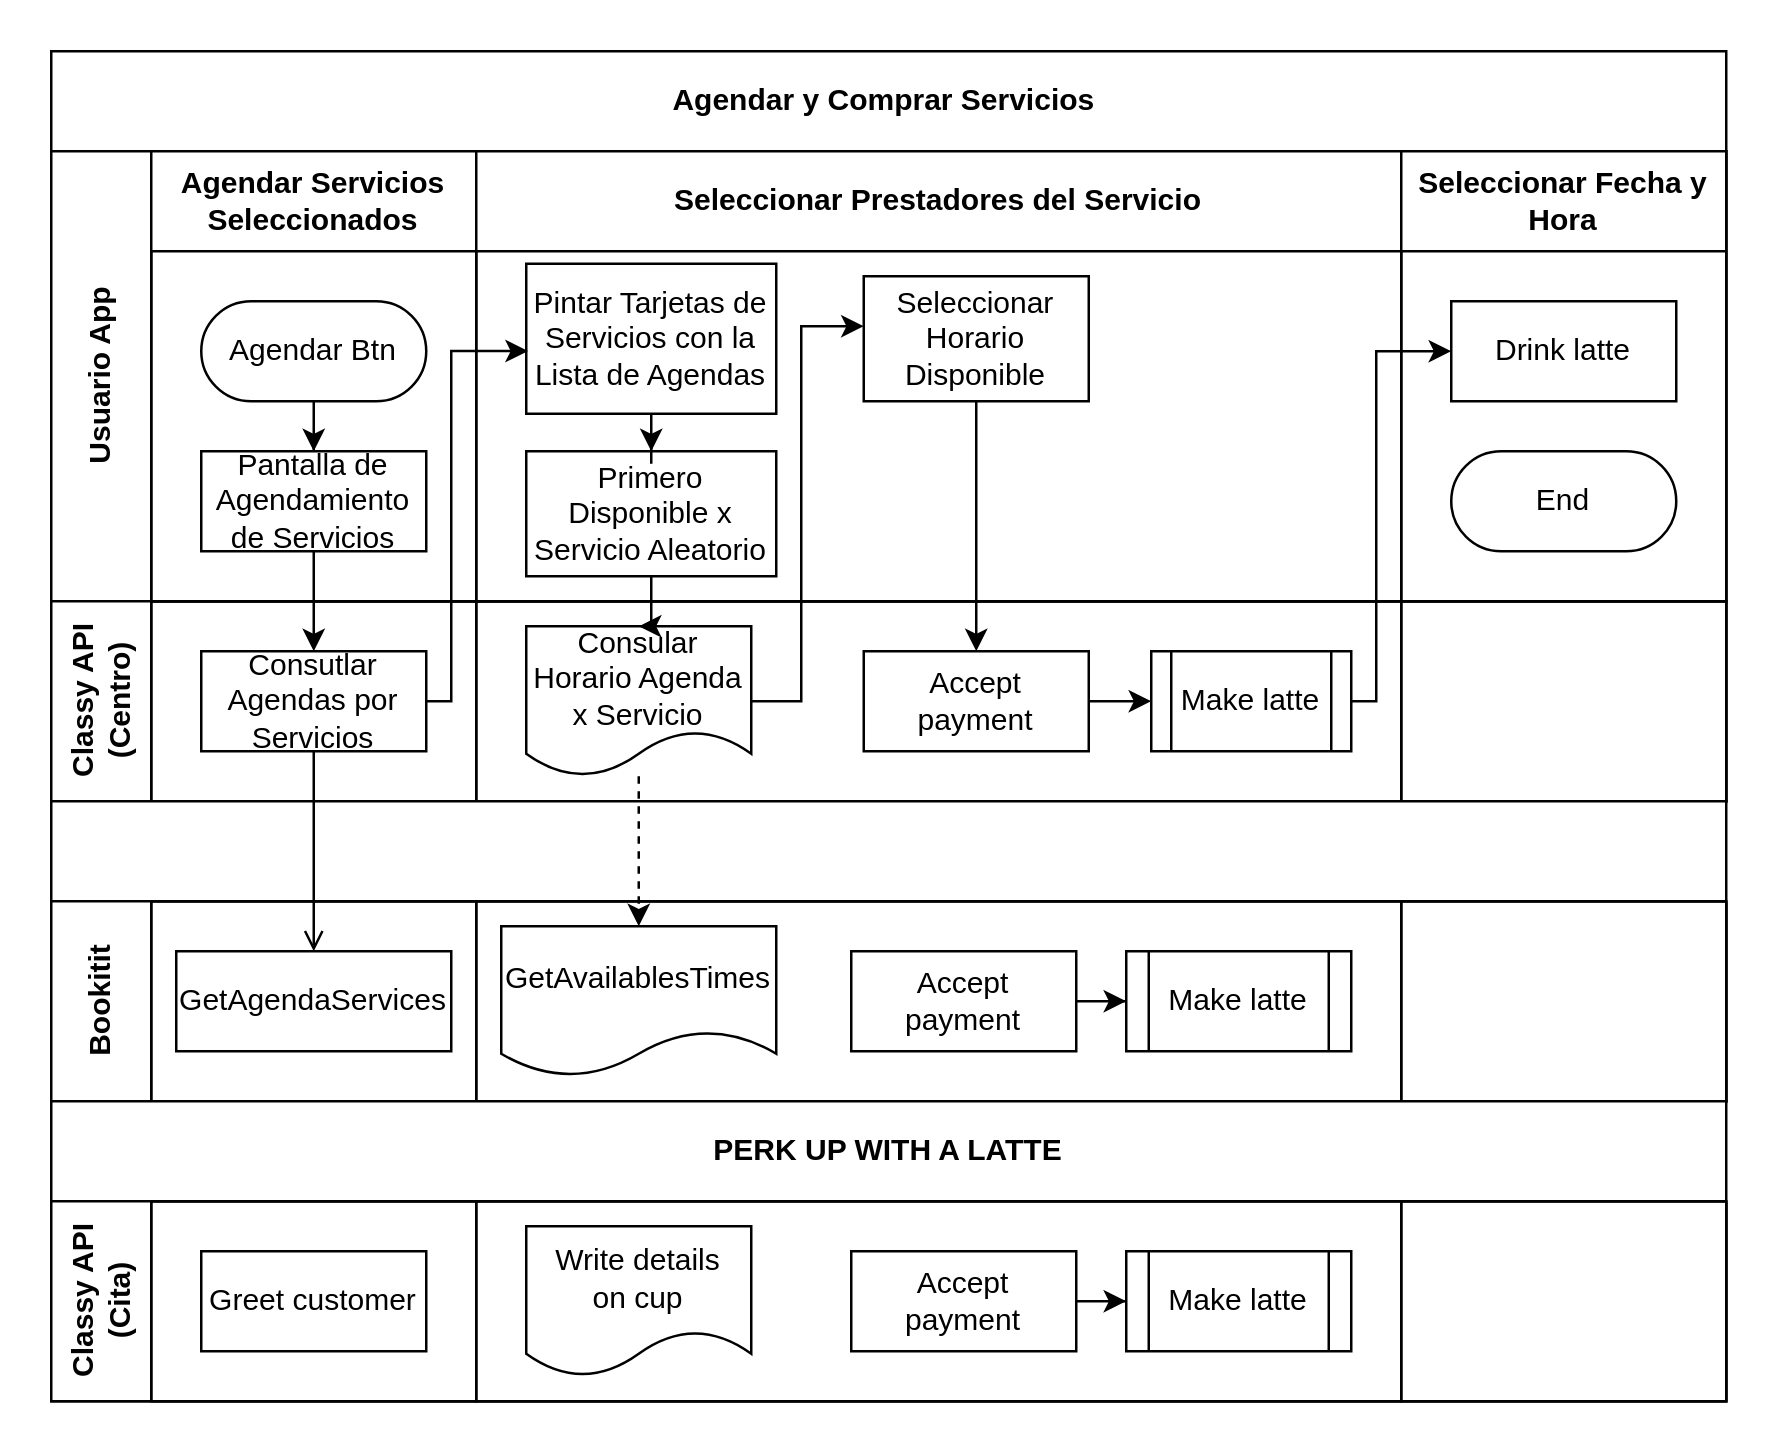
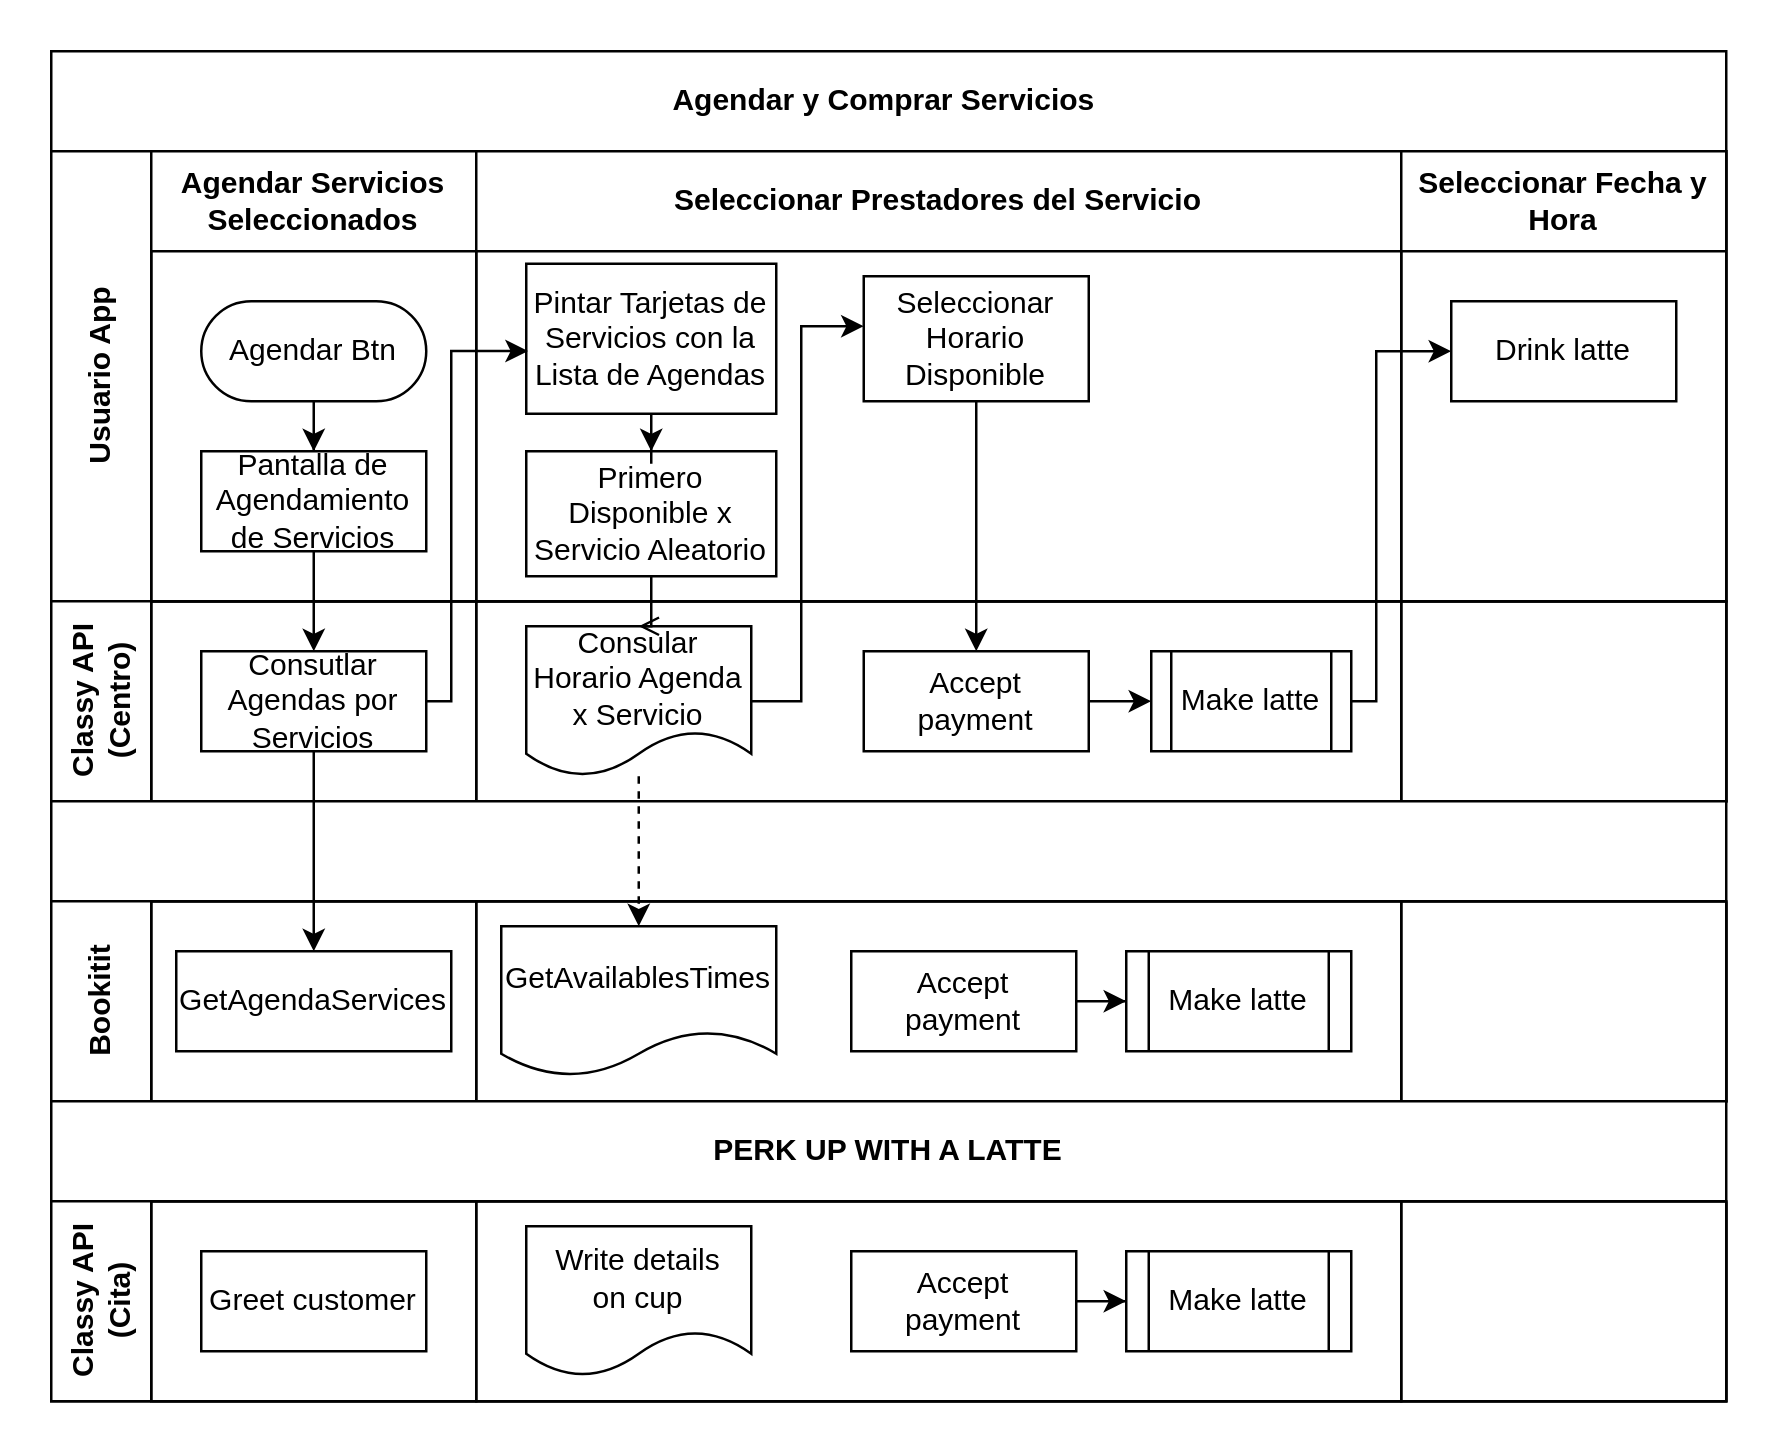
(1564, 501) -> none
(651, 624) -> (651, 625)
(314, 937) -> (314, 933)
